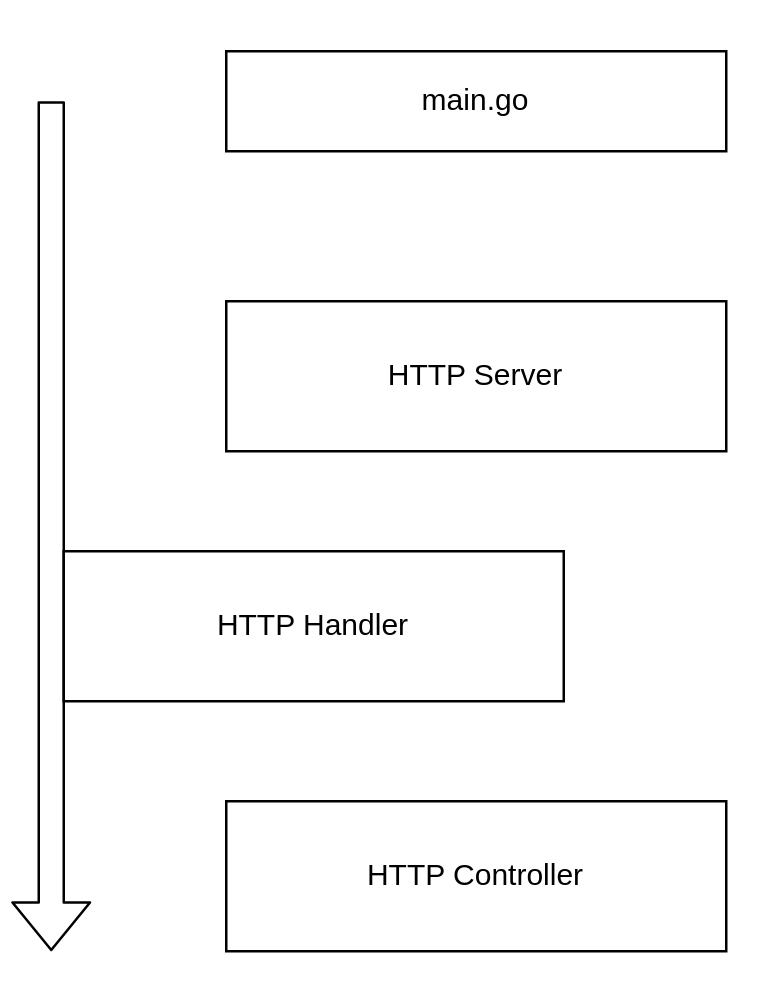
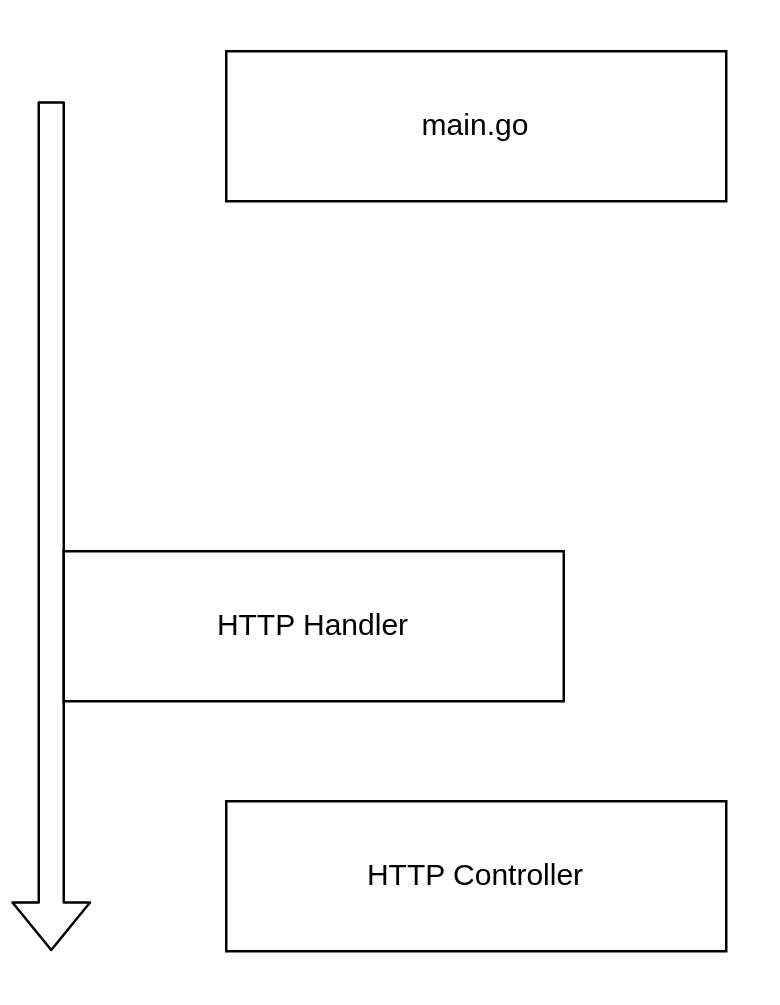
(476, 101) -> (476, 126)
(476, 376) -> none
